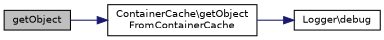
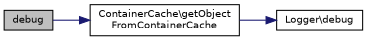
(37, 20) -> (28, 20)
